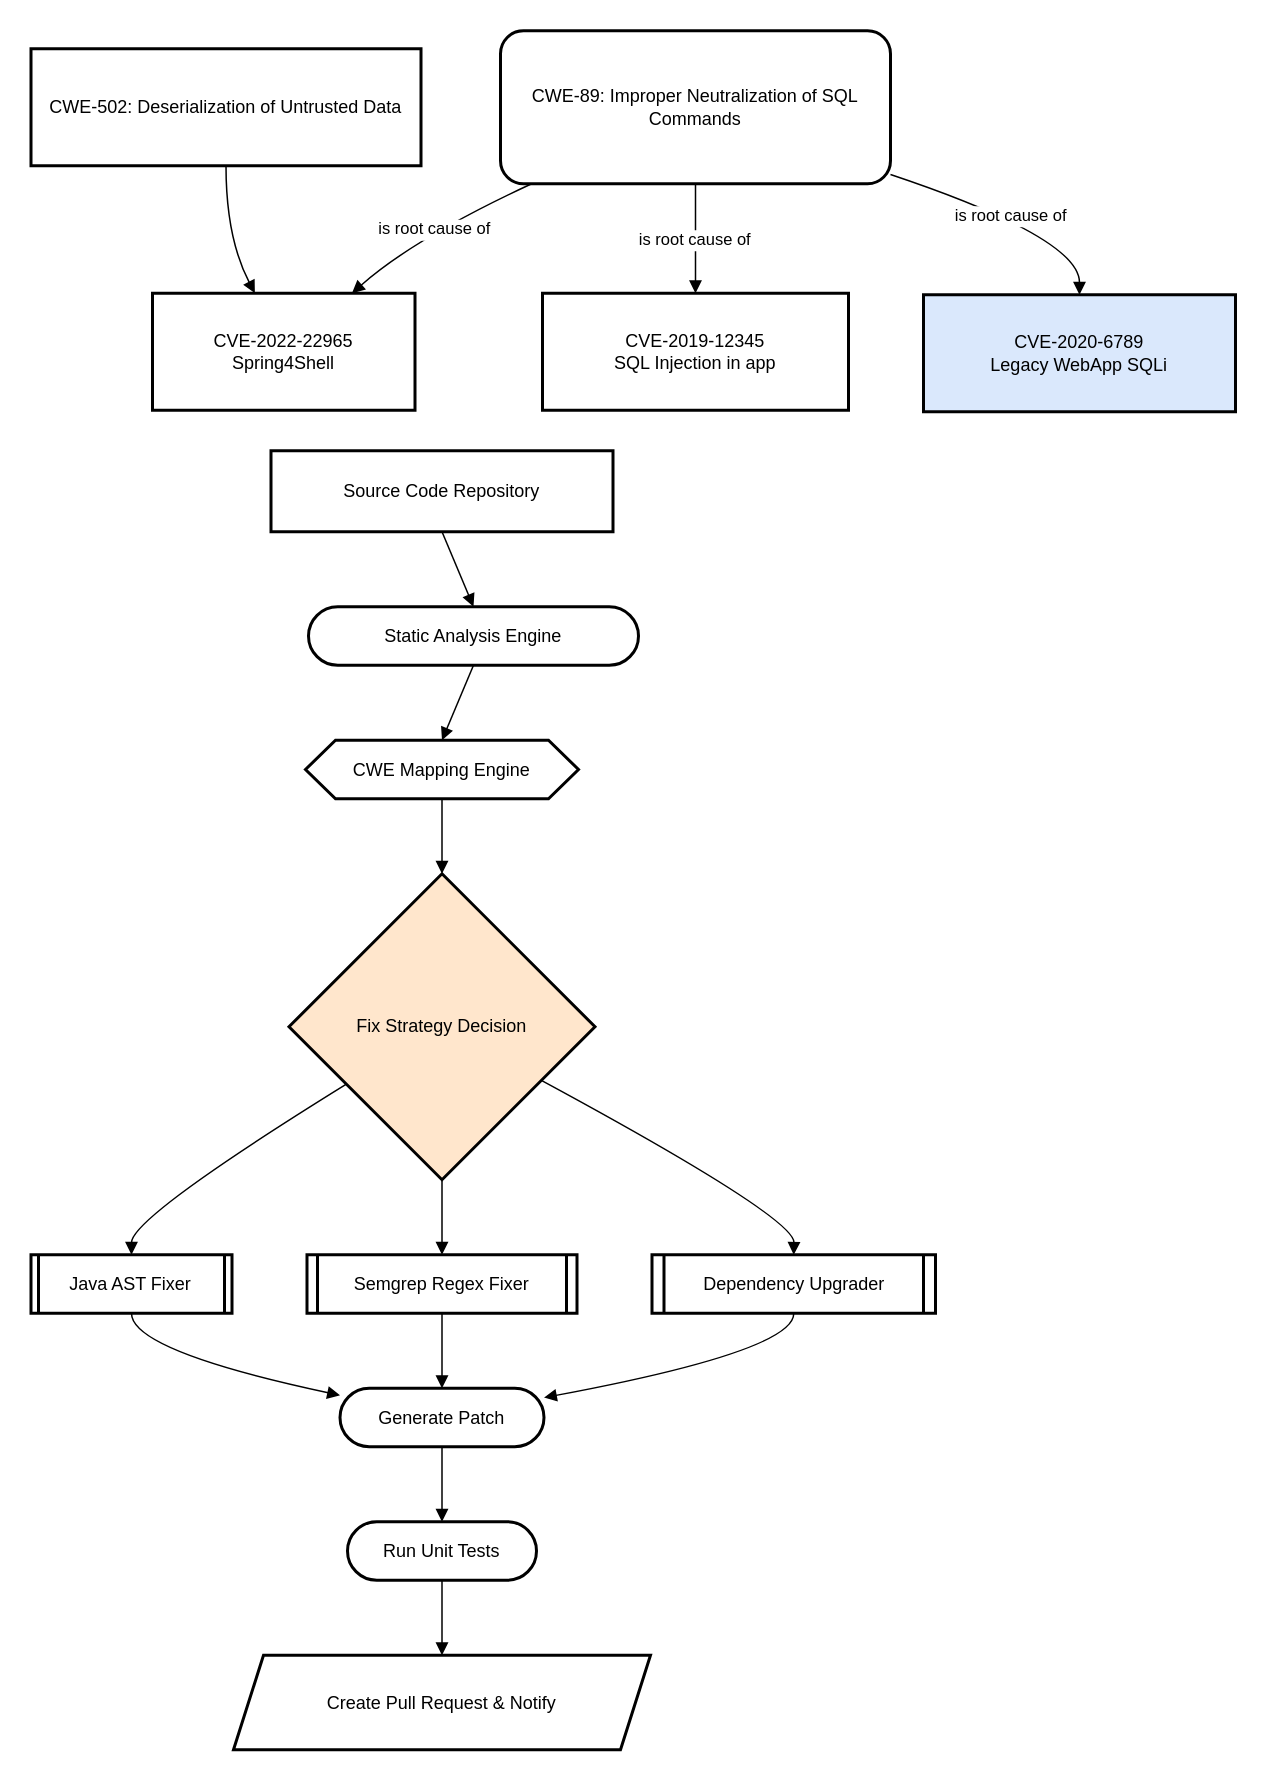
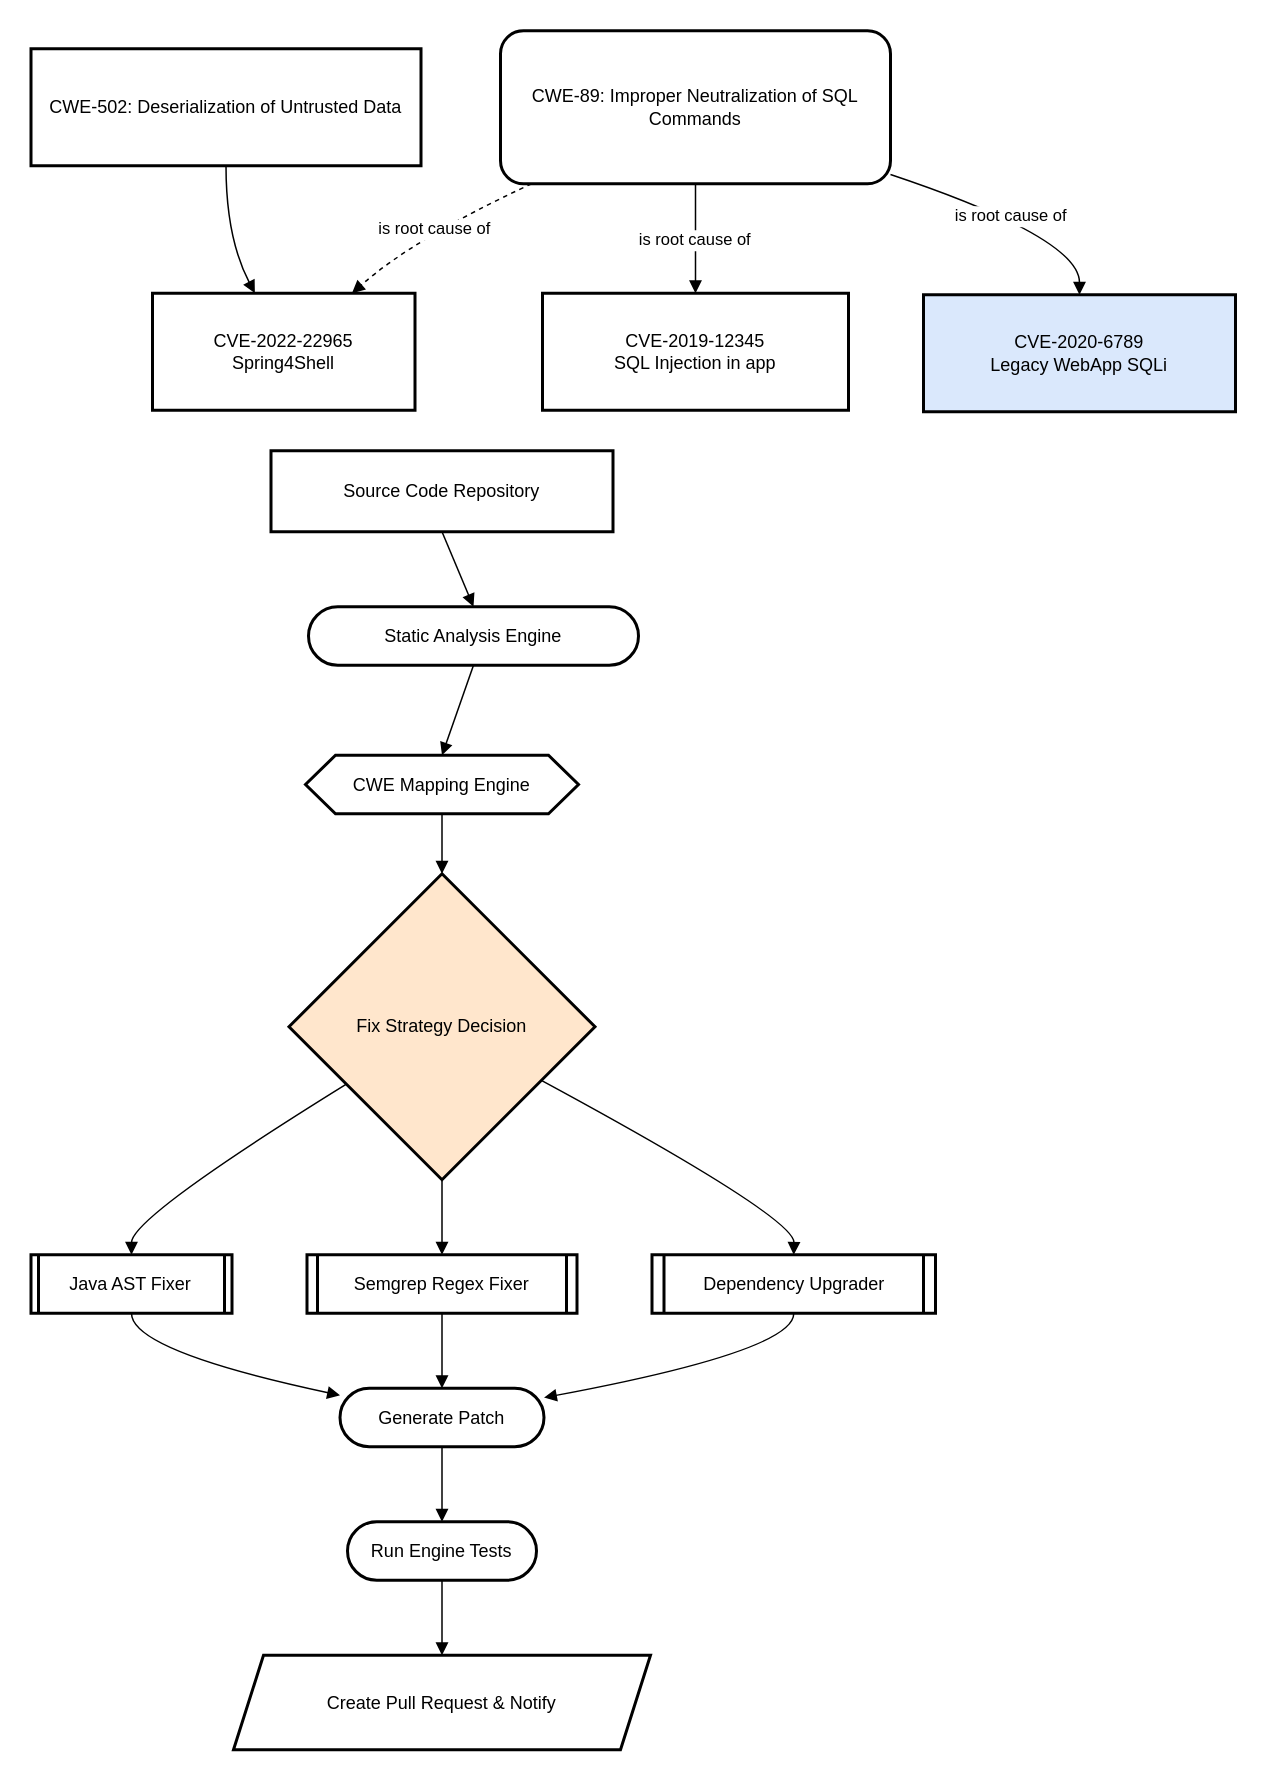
(493, 202) -> (493, 202)
(442, 770) -> (442, 785)
(442, 1552) -> (442, 1552)
